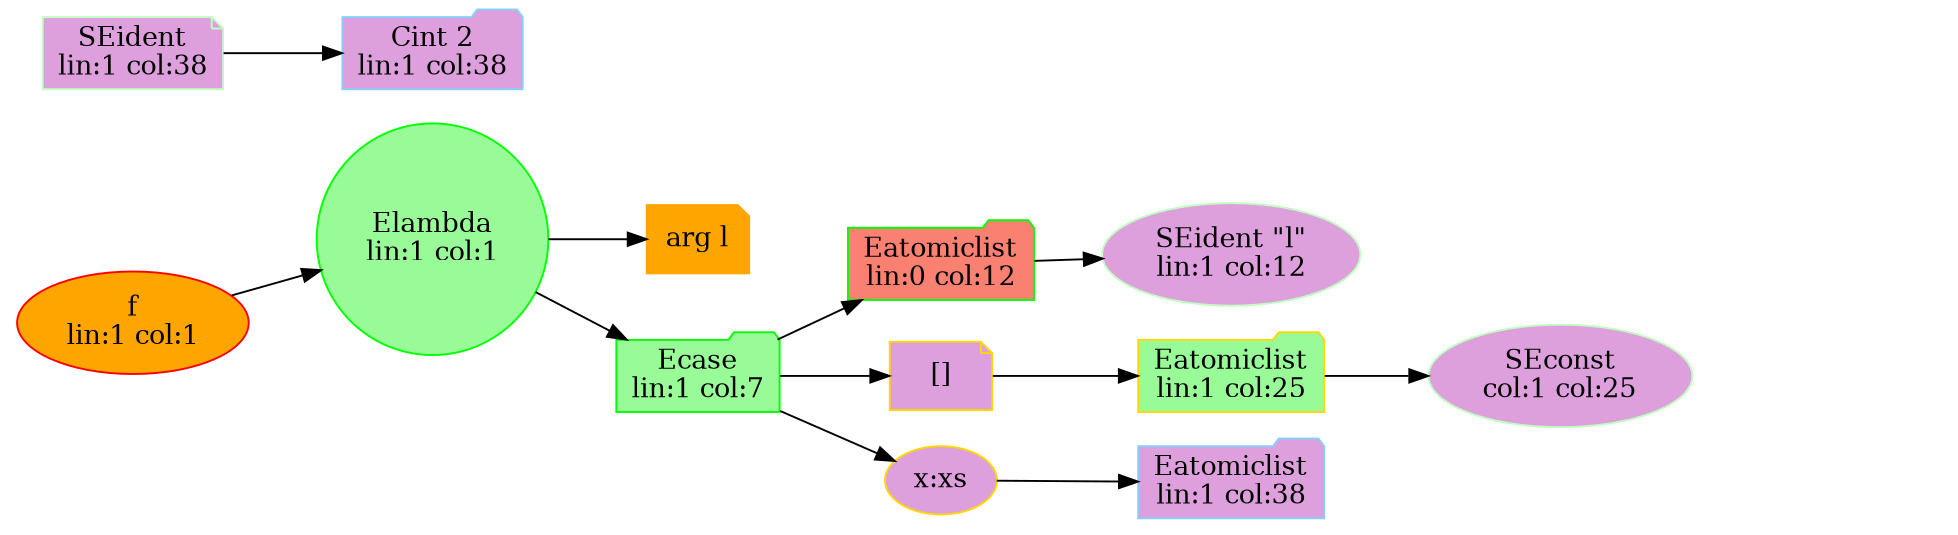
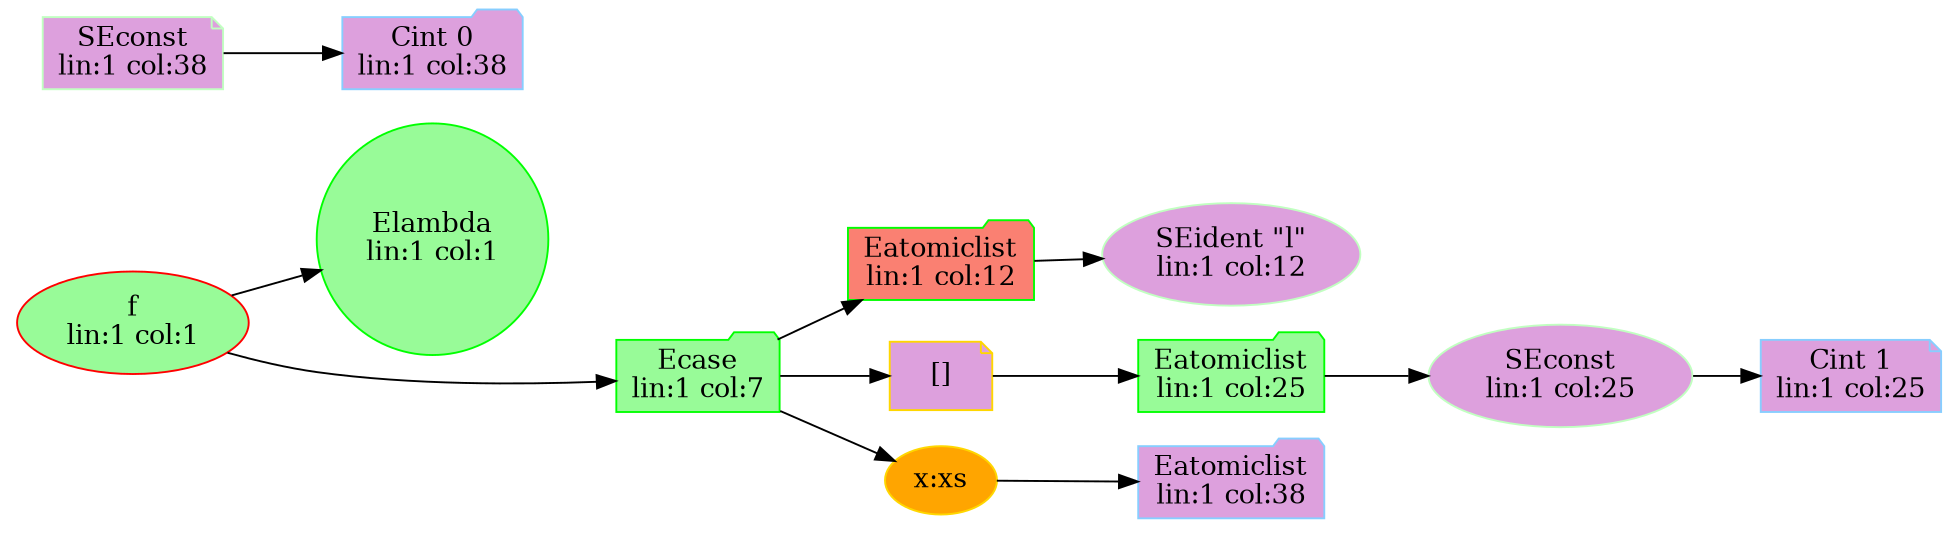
(133, 53) -> (133, 53)
(433, 53) -> (433, 53)
(698, 239) -> none
(941, 264) -> (941, 264)
(573, 311) -> (411, 381)
(133, 323) -> (133, 323)
(1231, 376) -> (1231, 376)
(1560, 376) -> (1560, 376)
none -> (1851, 376)
(941, 480) -> (941, 480)
